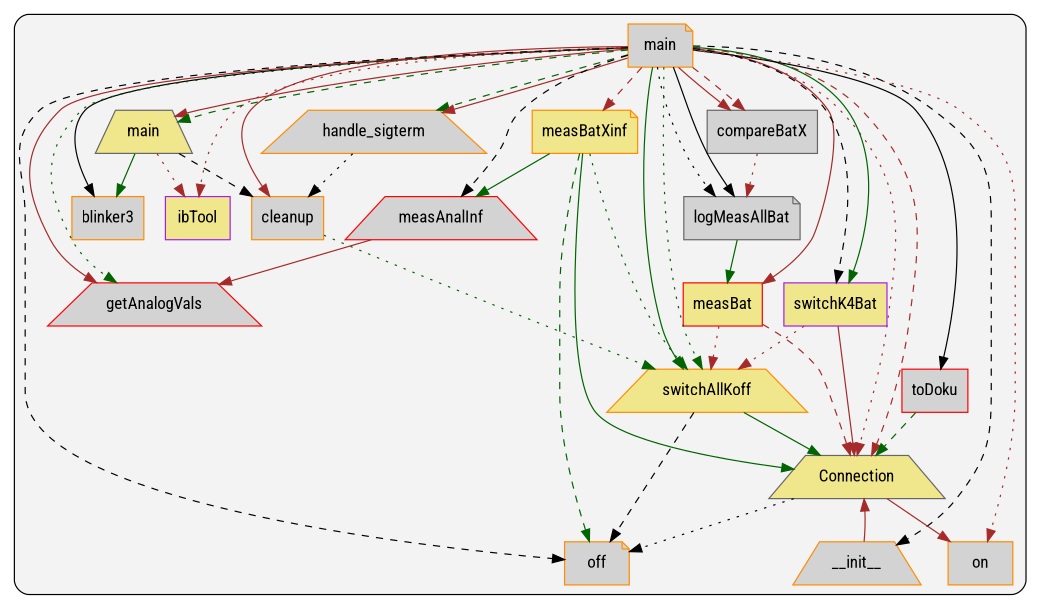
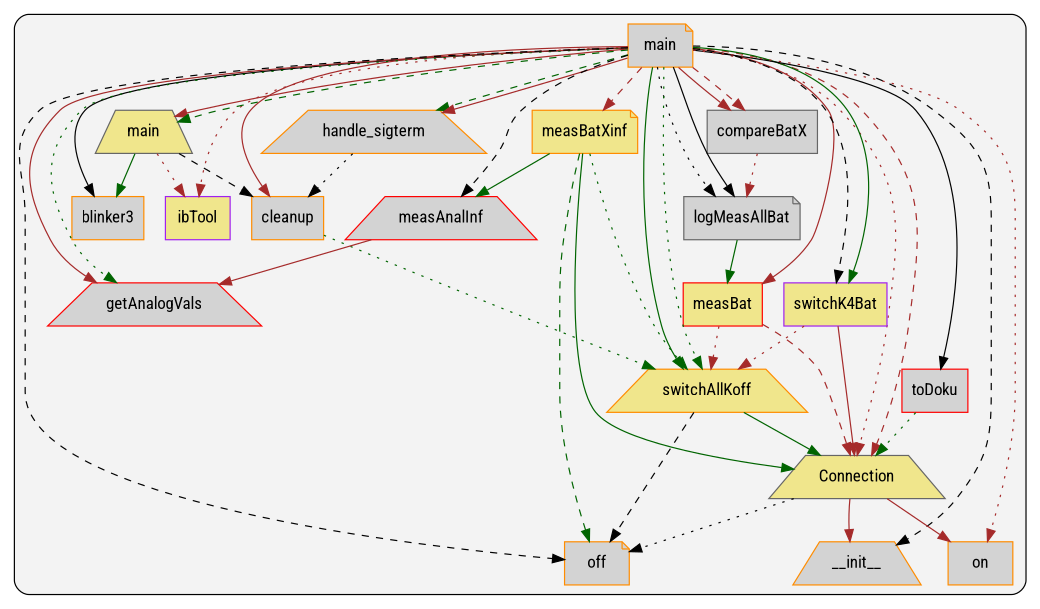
(900, 430) -> (900, 430)
(865, 526) -> (849, 514)
